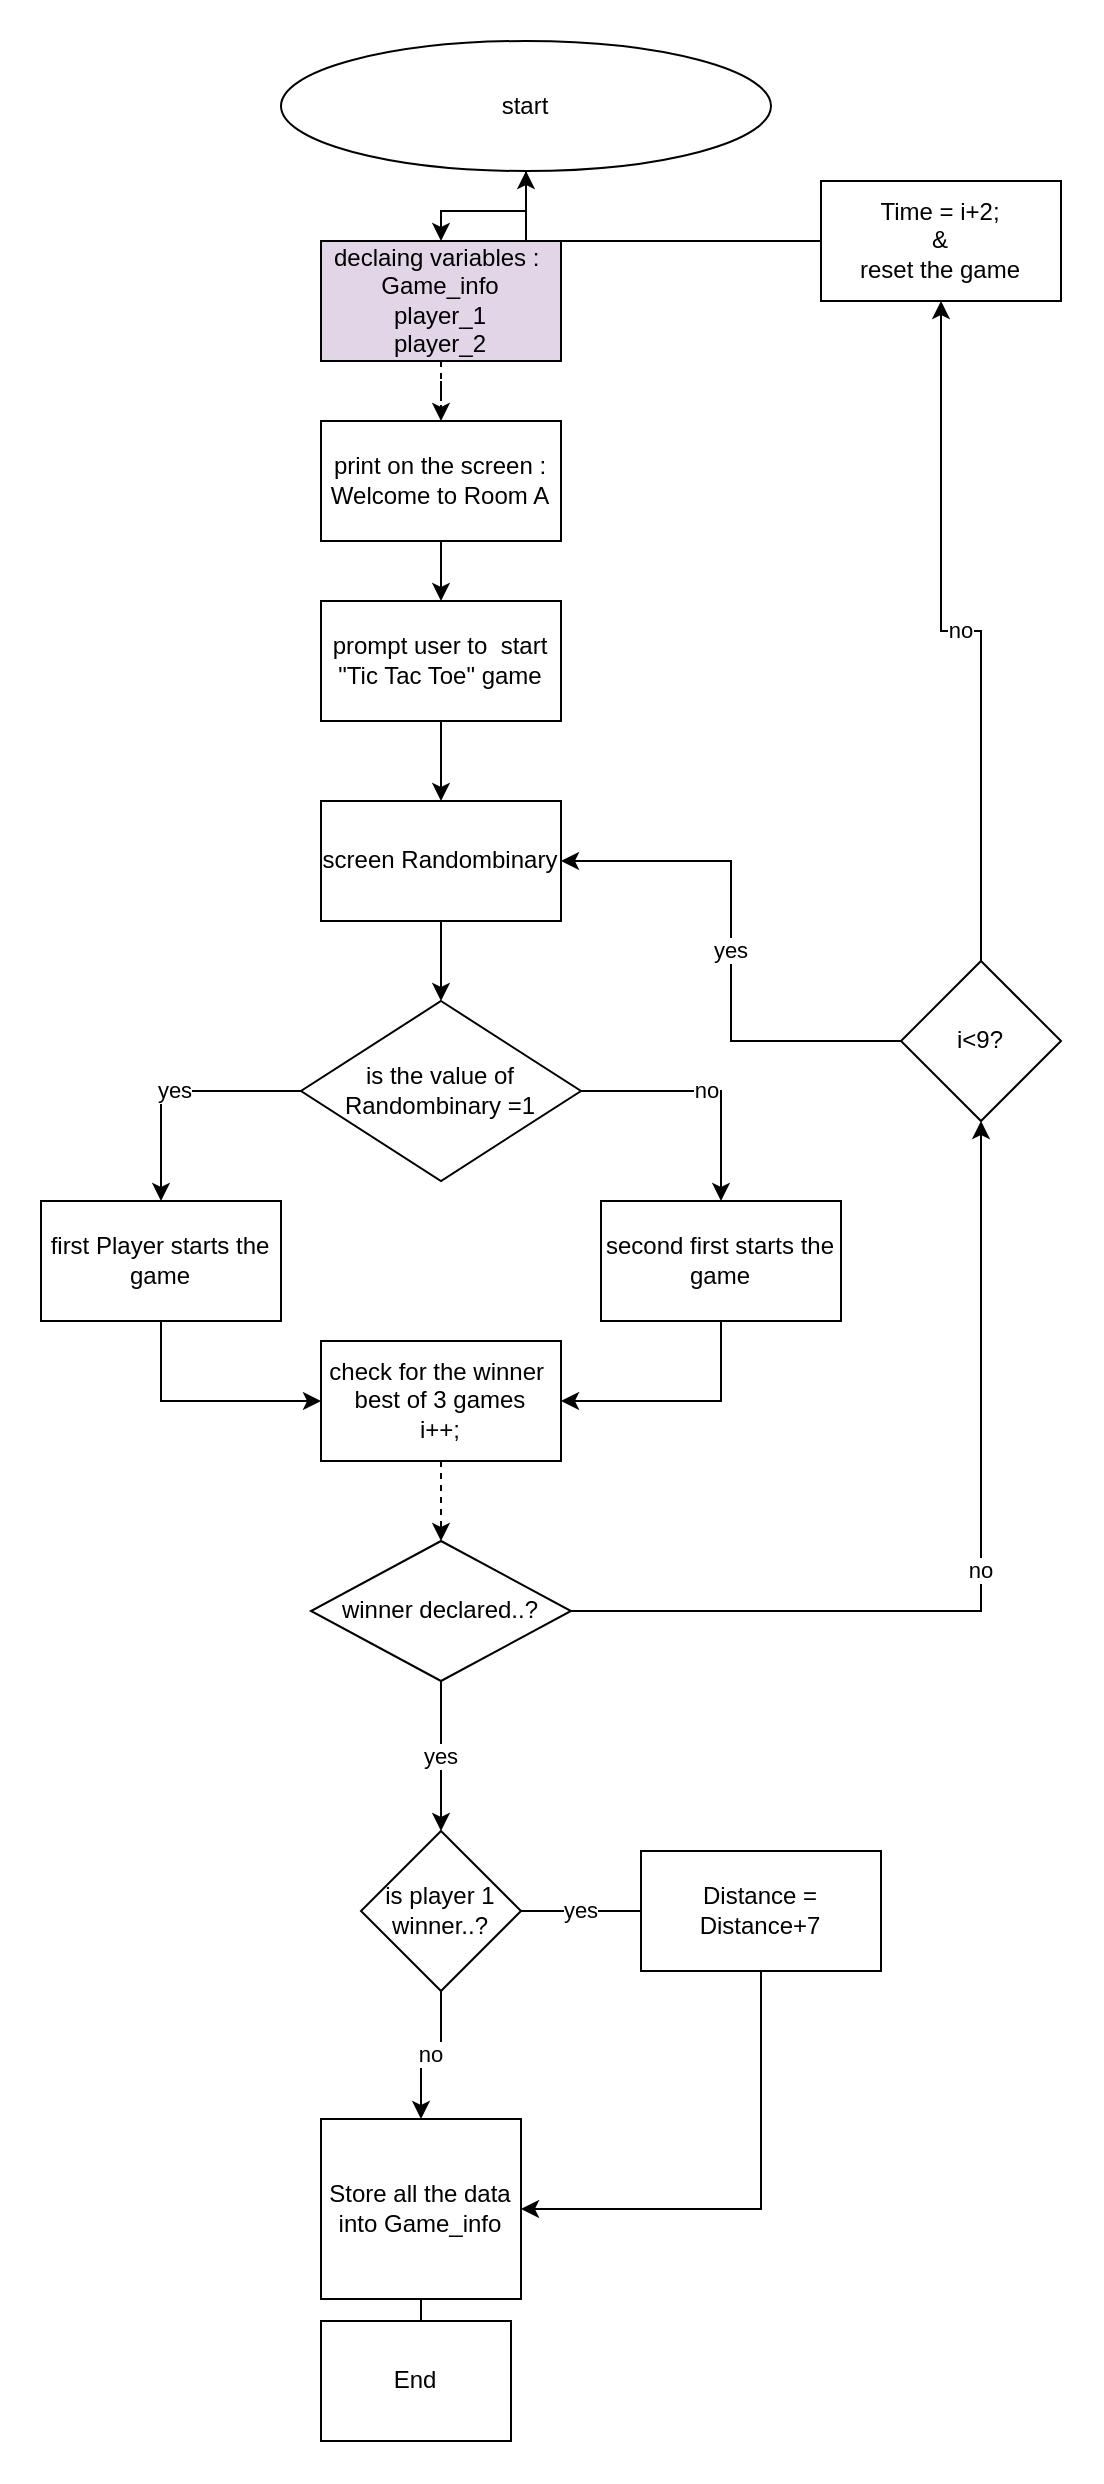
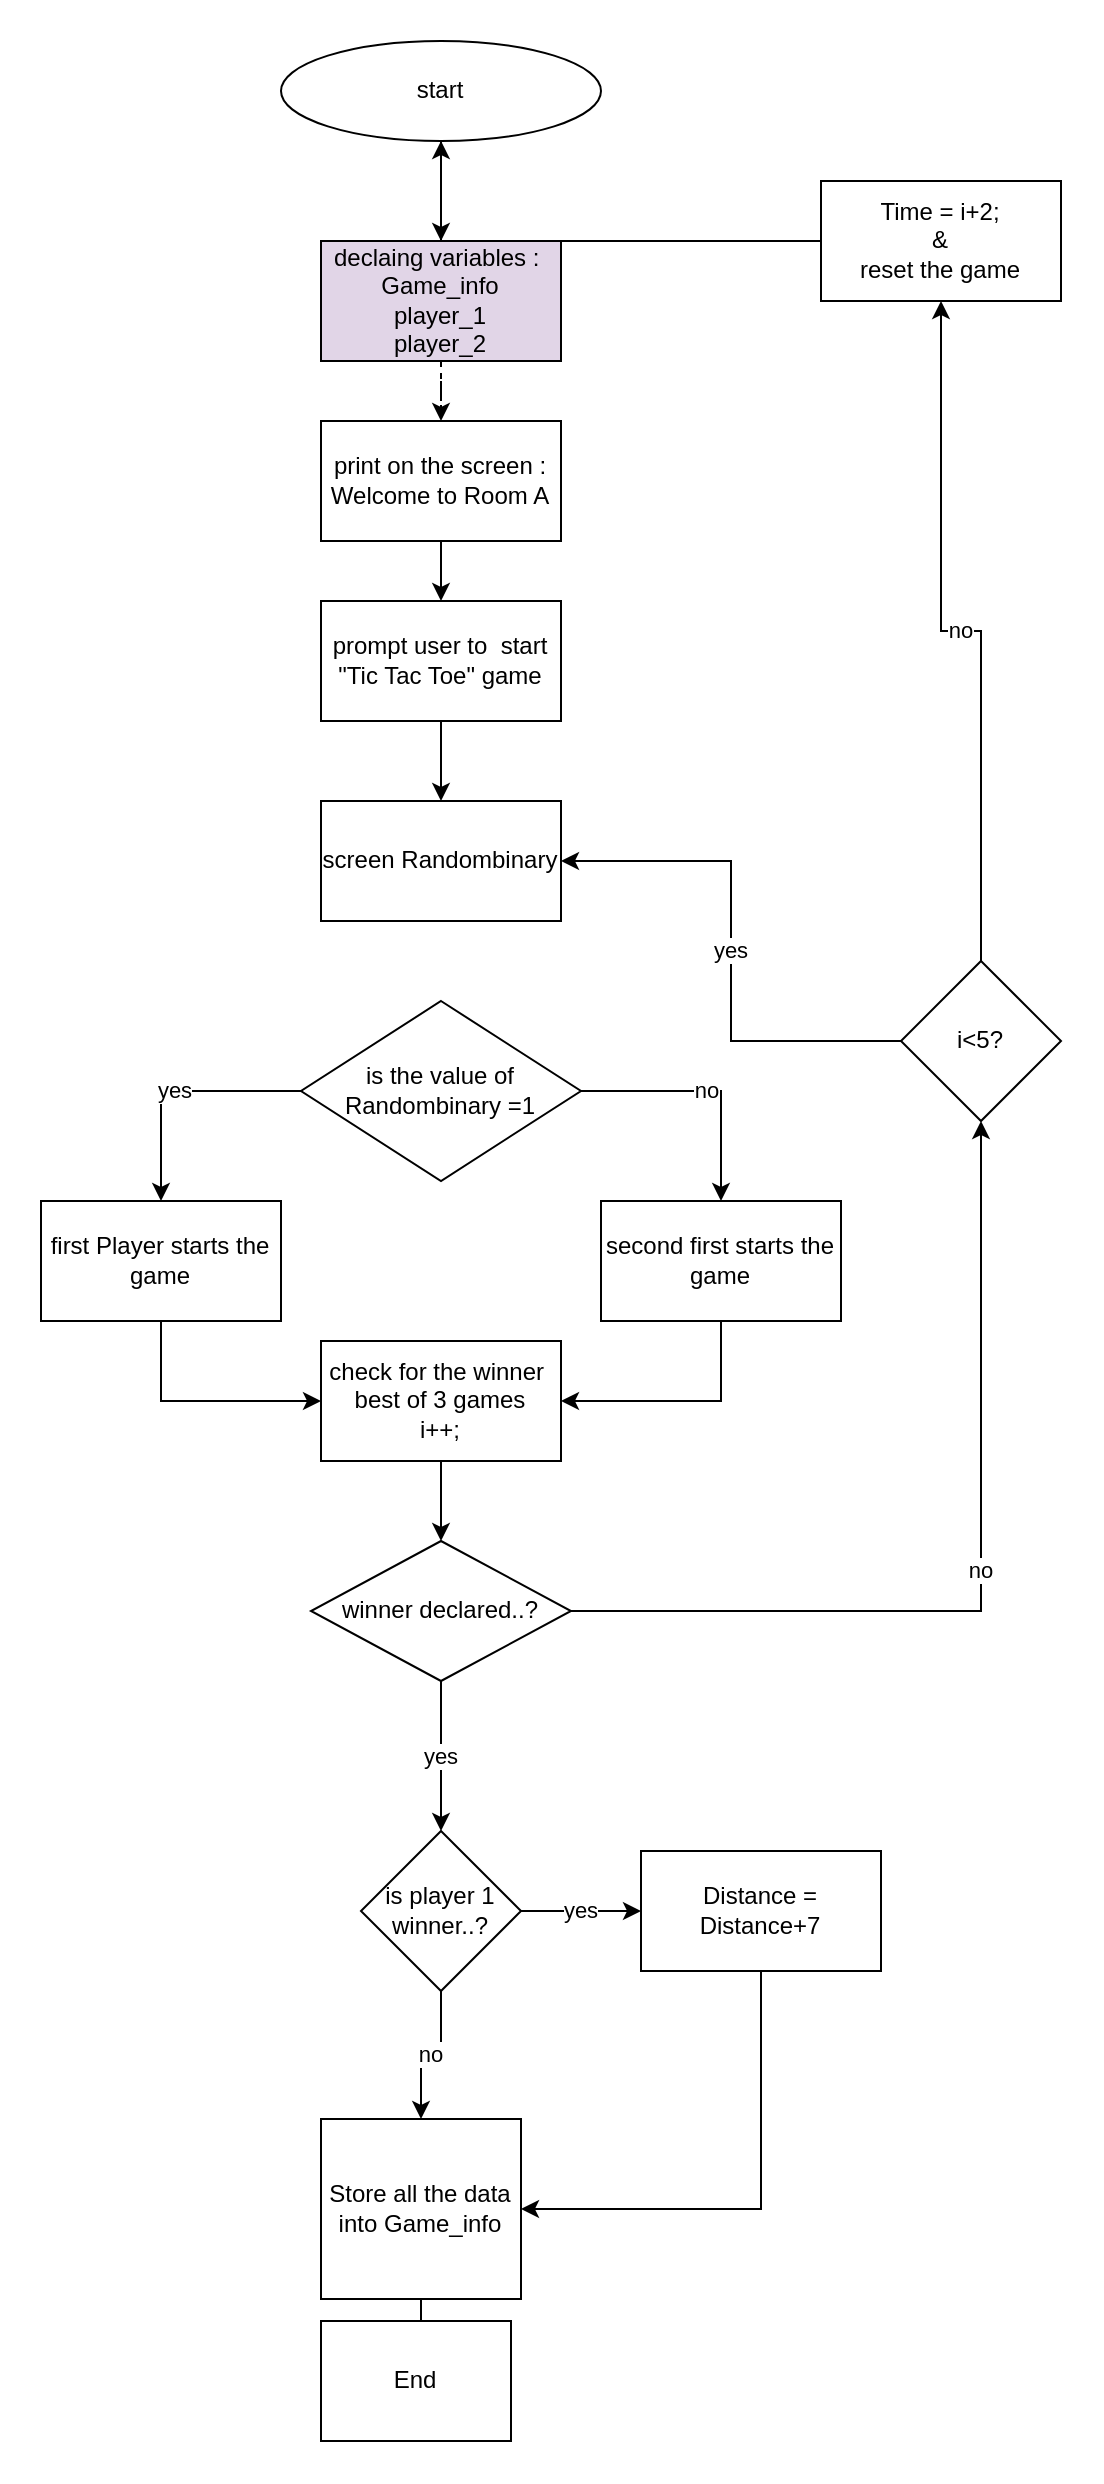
(526, 106) -> (441, 91)
(441, 954) -> none
(981, 1041) -> (981, 1041)
(441, 1493) -> (441, 1493)
(631, 1911) -> (626, 1911)
